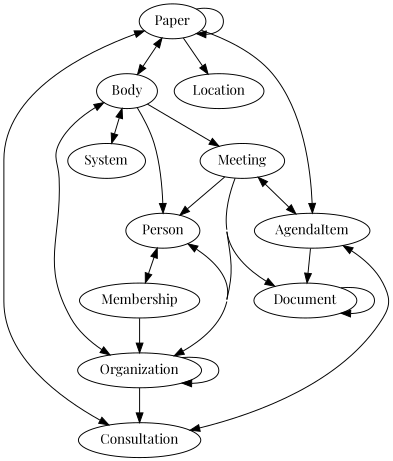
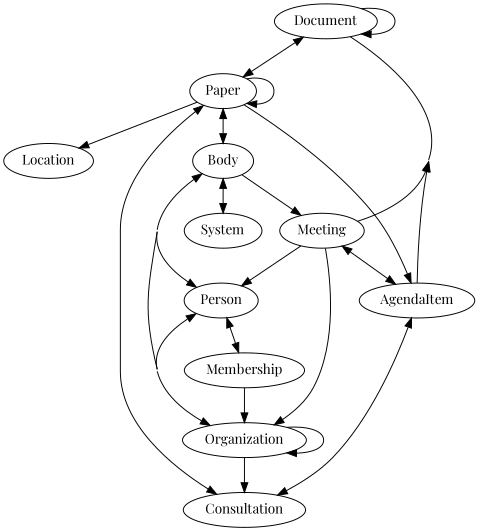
none -> (273, 57)
